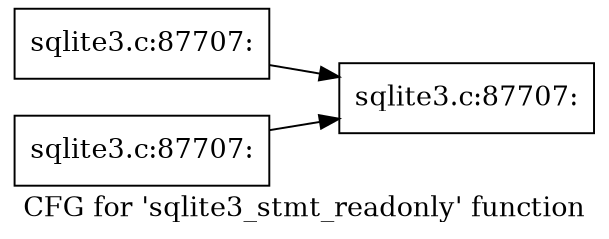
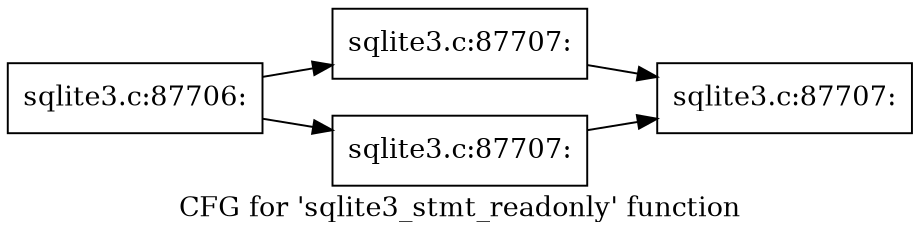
none -> (135, 98)
